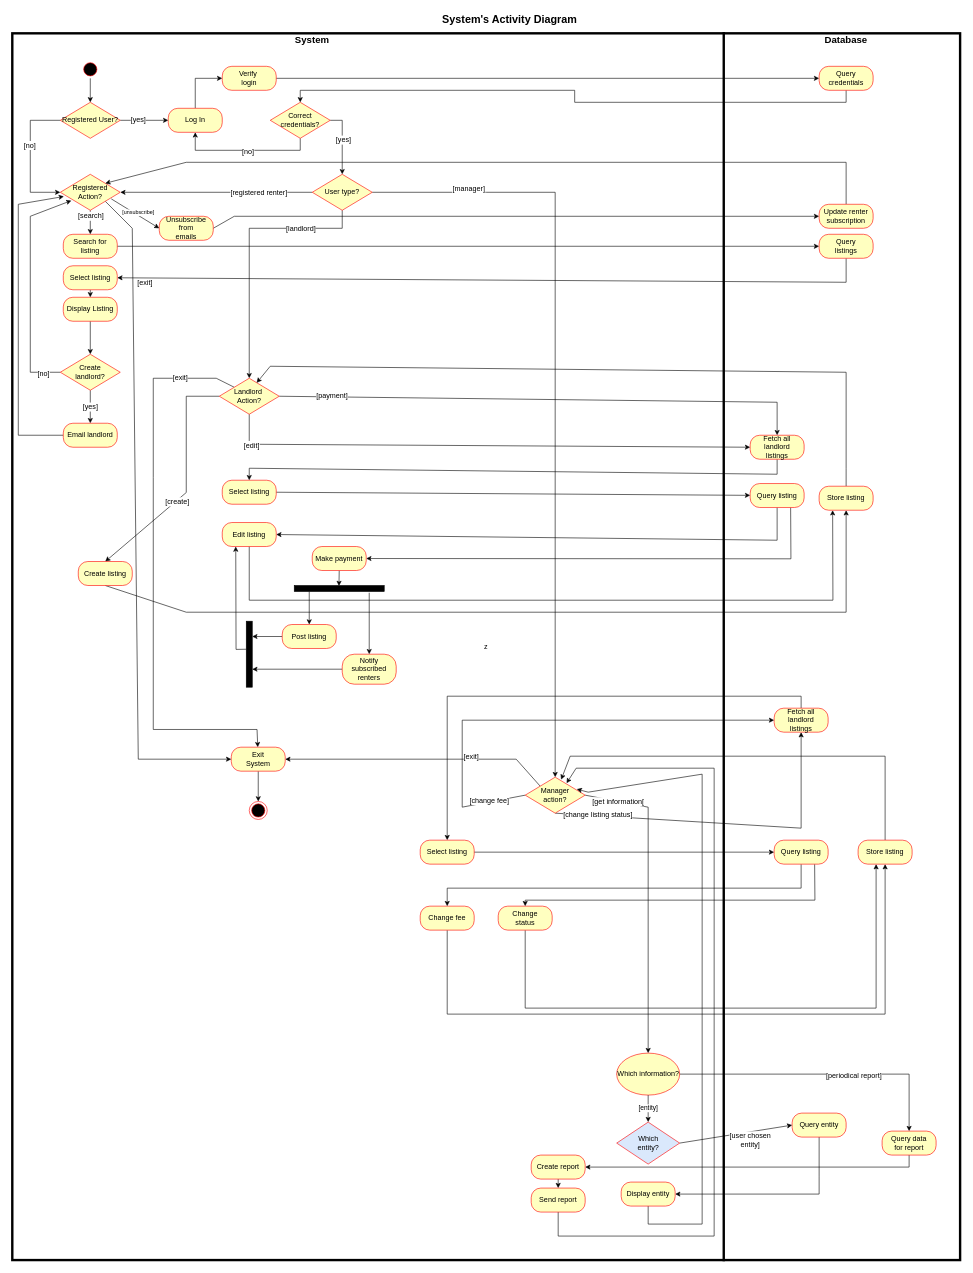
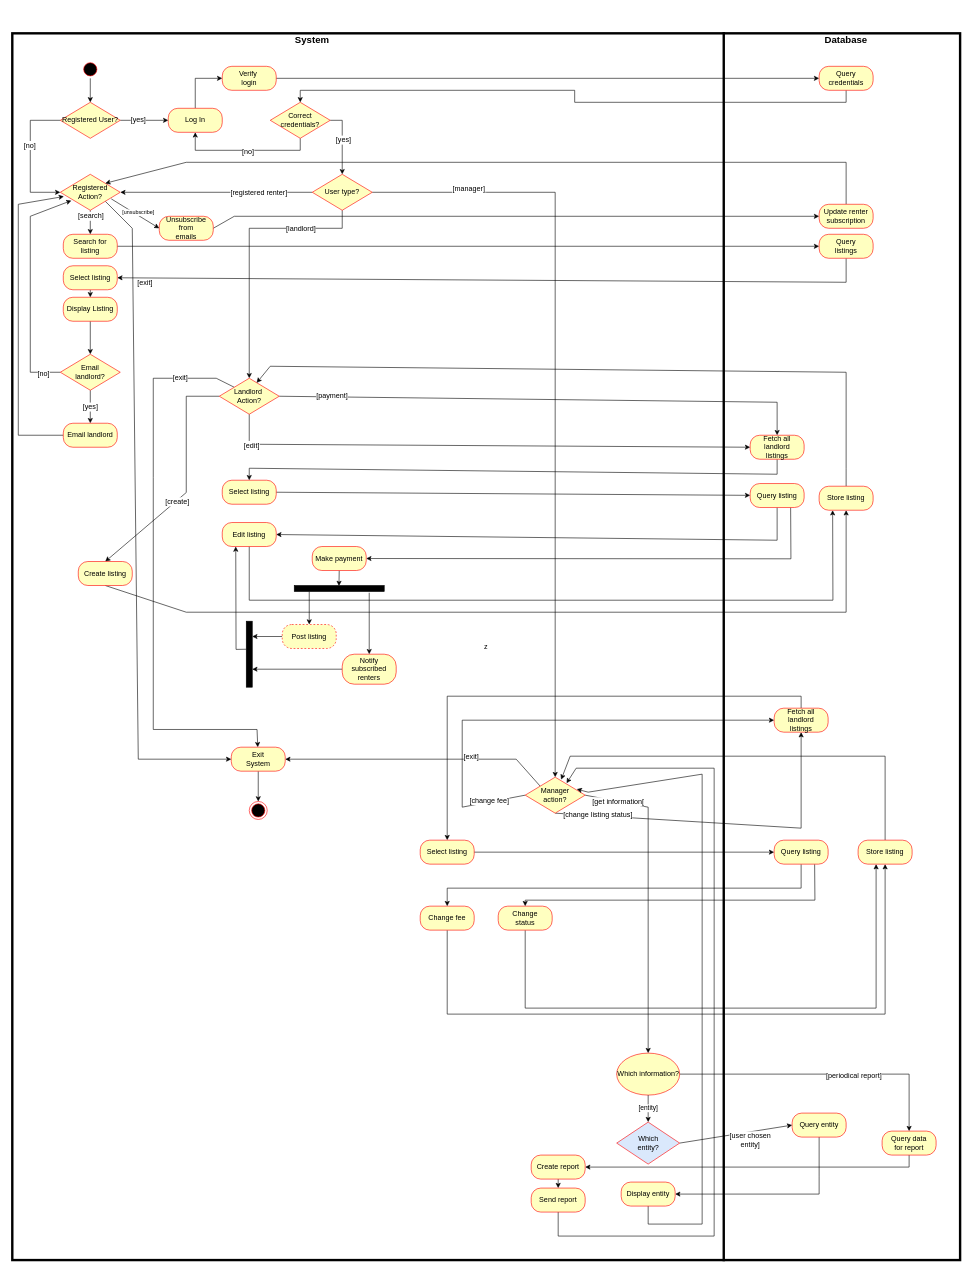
(513, 18) -> none
(90, 372) -> (90, 372)
(309, 637) -> (309, 637)
